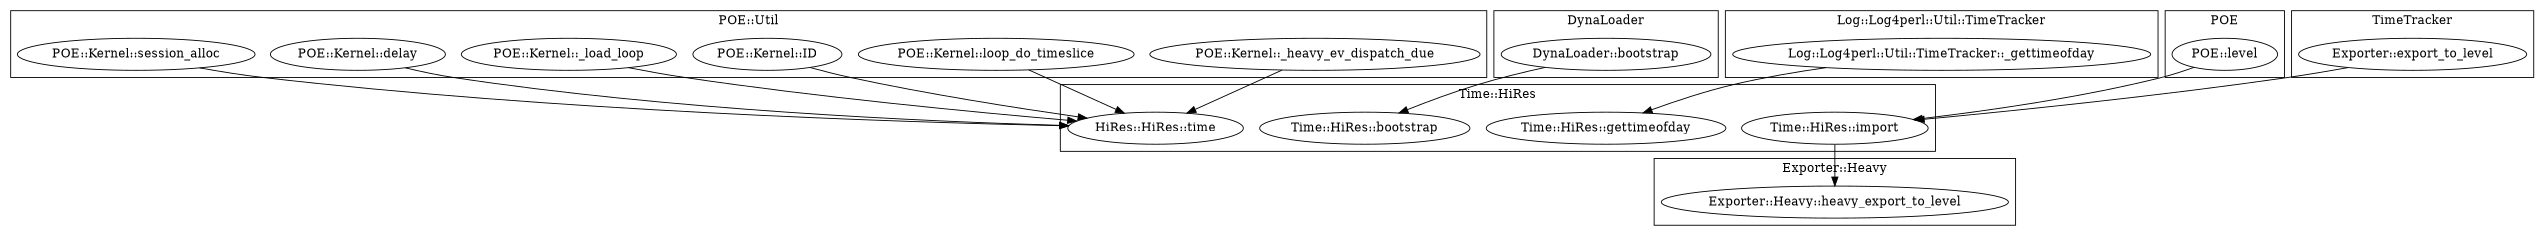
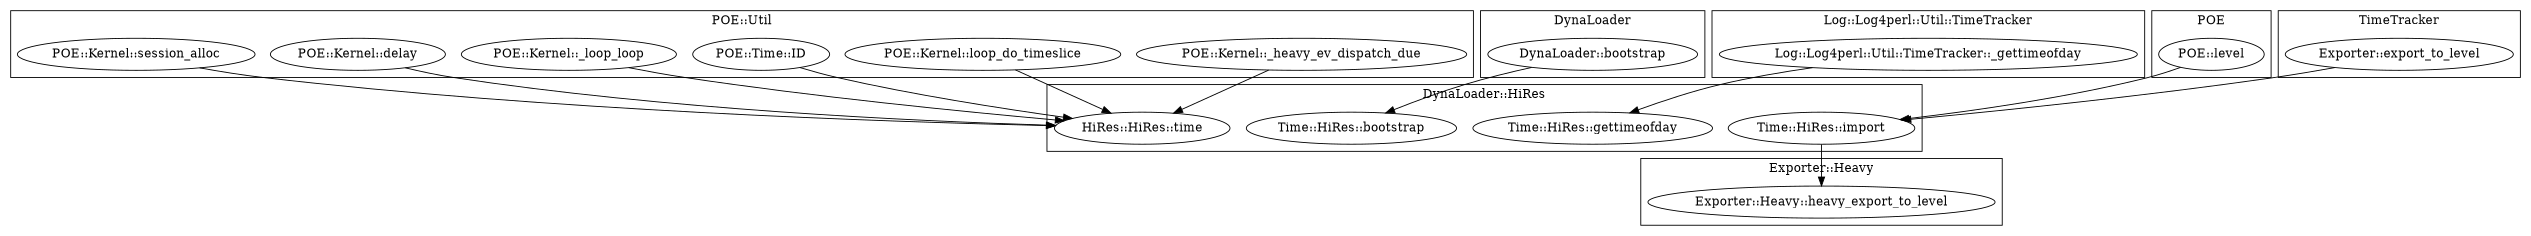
(569, 54) -> (569, 54)
(767, 54) -> (761, 54)
(1498, 95) -> (1485, 95)
